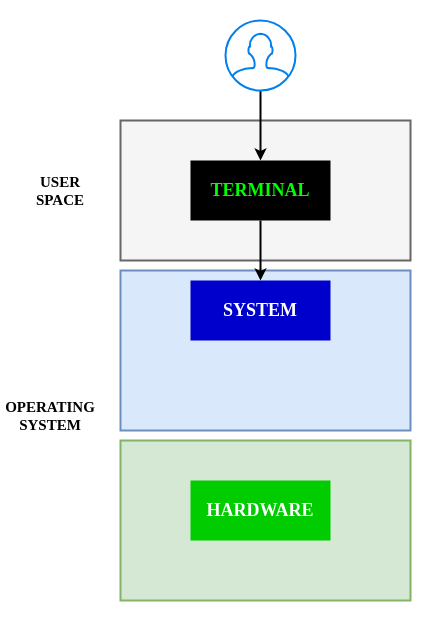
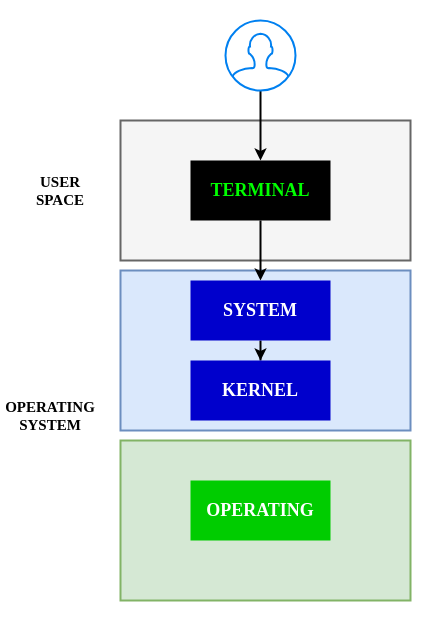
none -> (261, 356)
none -> (261, 391)
(261, 511) -> (261, 511)
